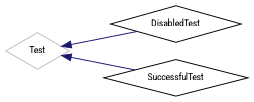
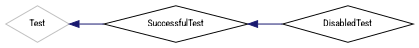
(104, 38) -> (270, 24)
